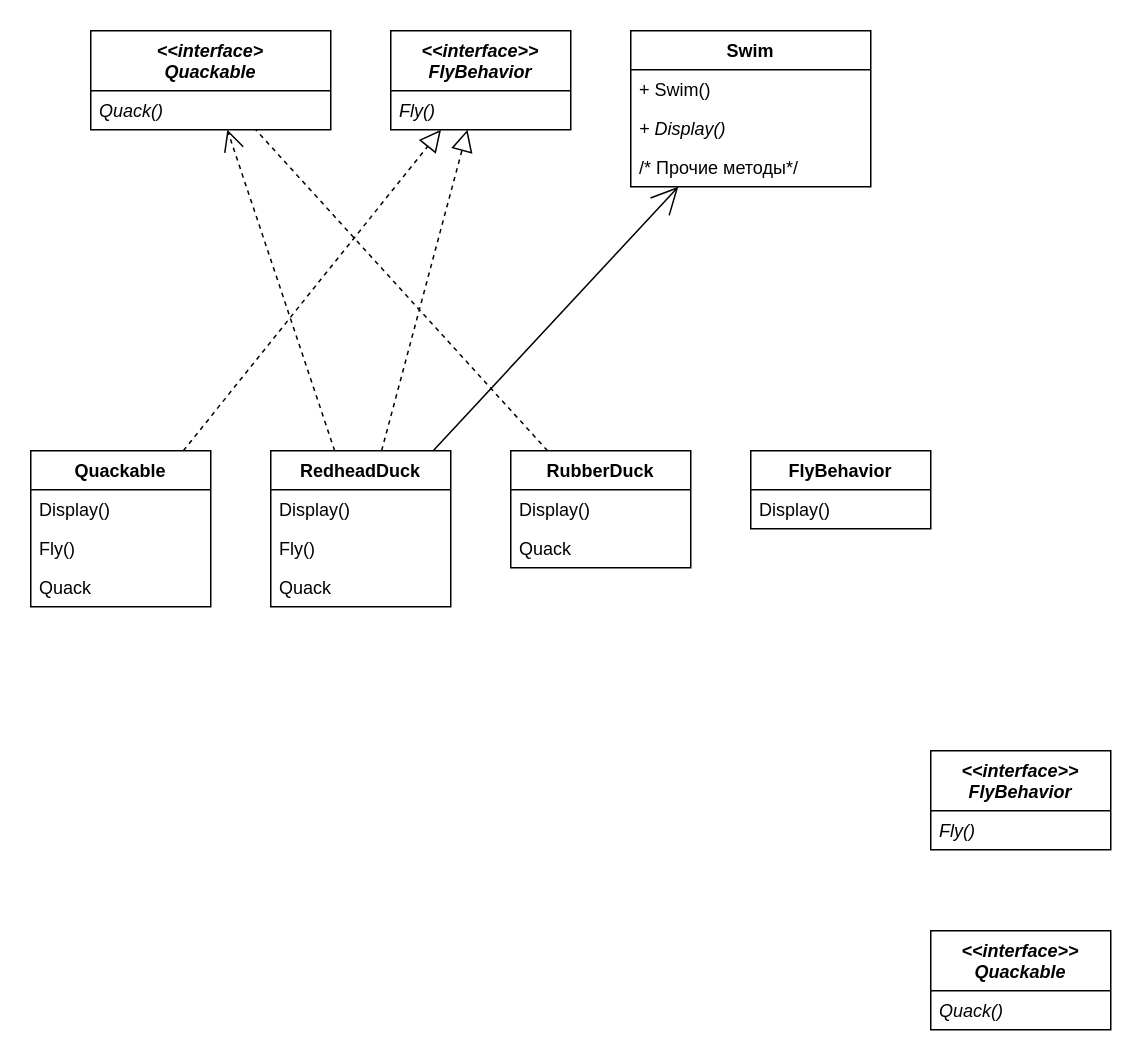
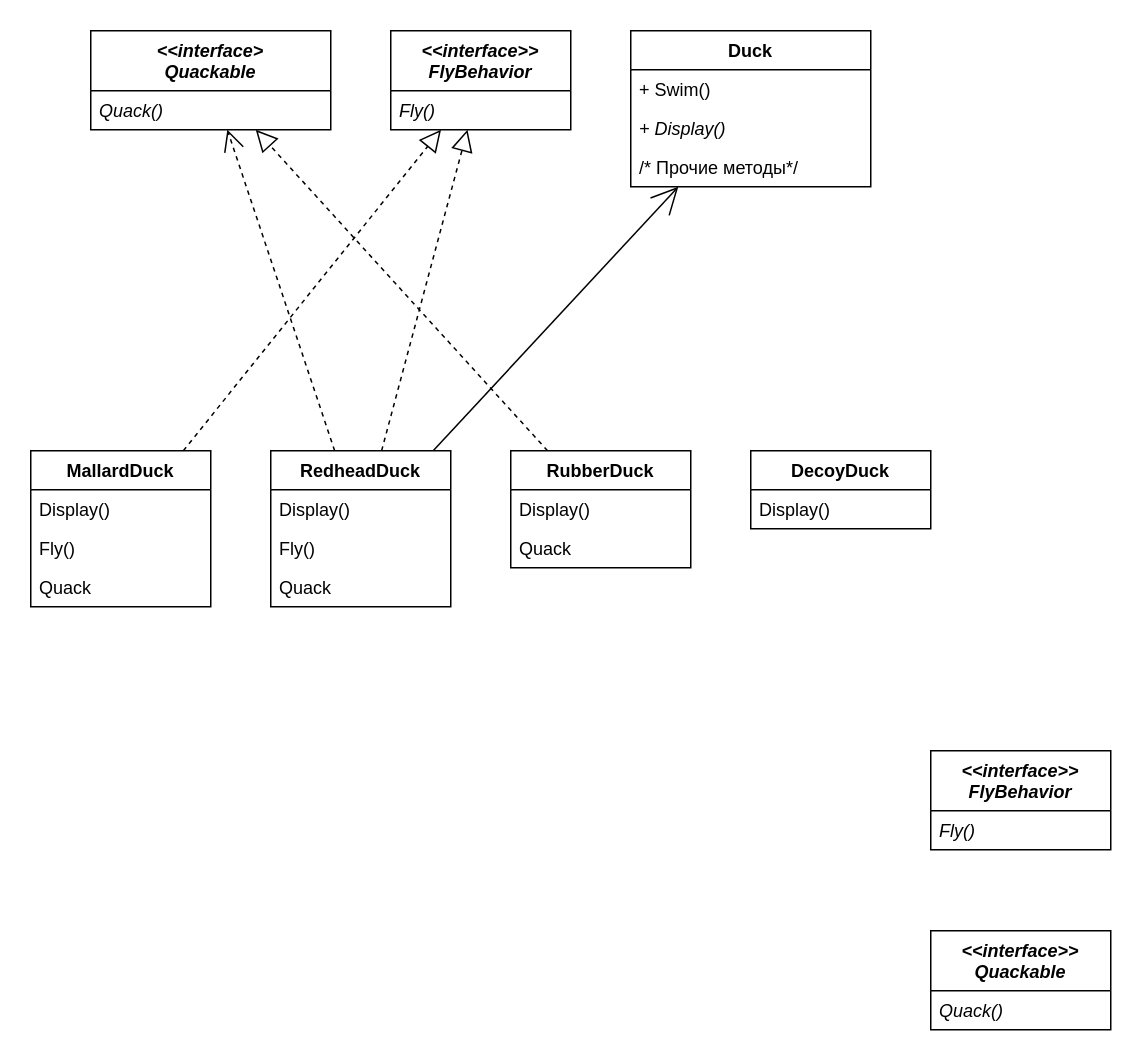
(751, 52) -> (751, 52)
(265, 139) -> (271, 146)
(121, 472) -> (121, 472)
(841, 472) -> (841, 472)
